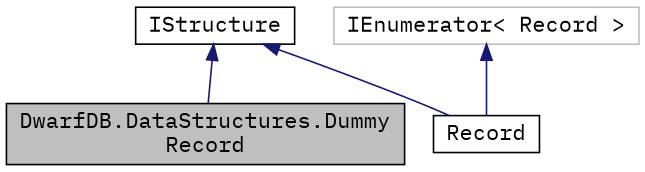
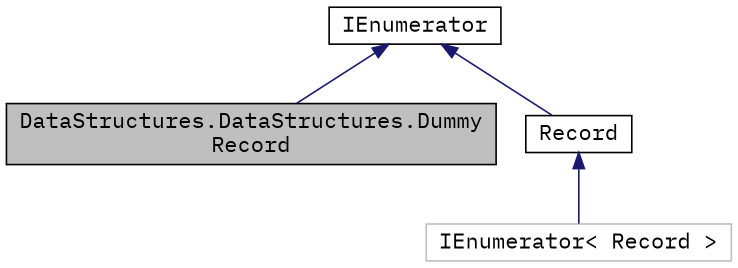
(215, 26) -> (415, 26)
(486, 88) -> (579, 196)
(206, 134) -> (251, 134)
